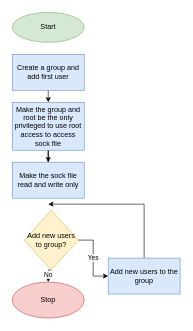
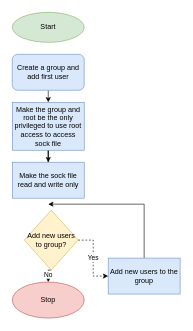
(48, 72) -> (48, 72)
(93, 255) -> (93, 255)
